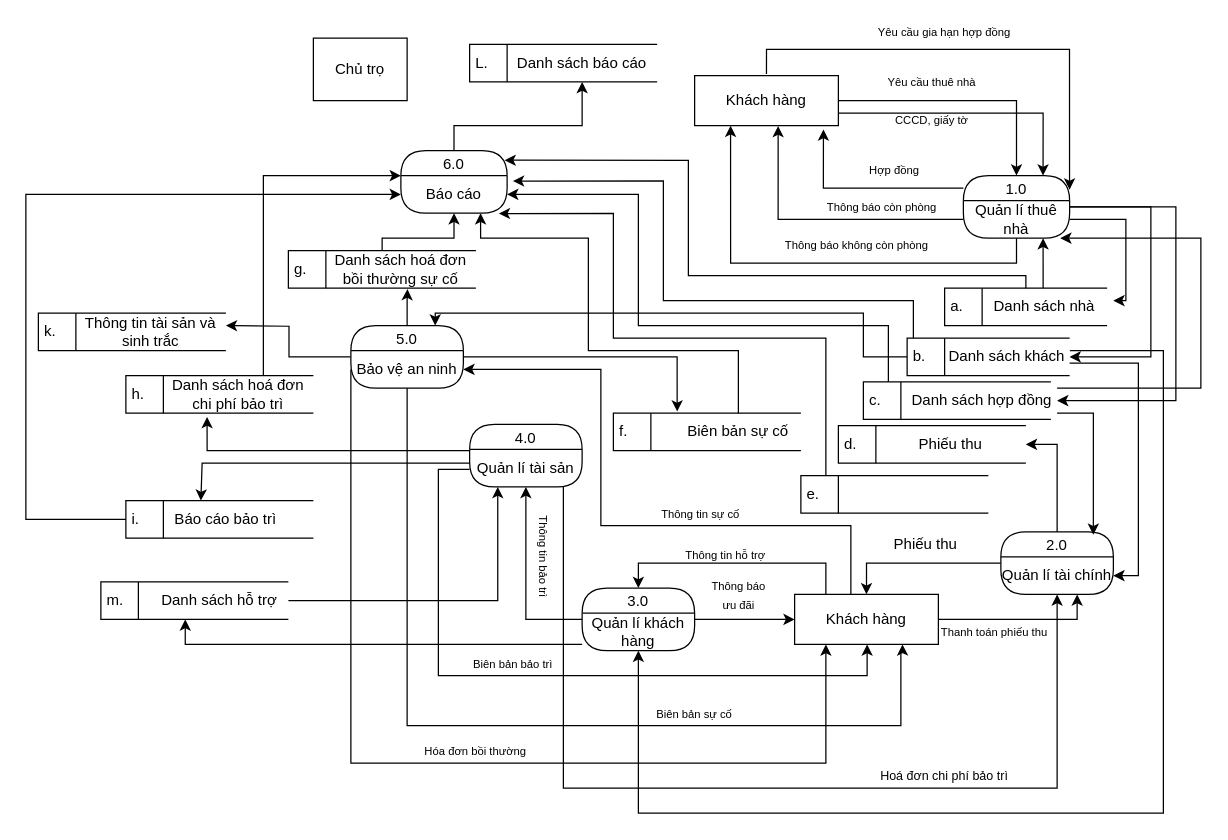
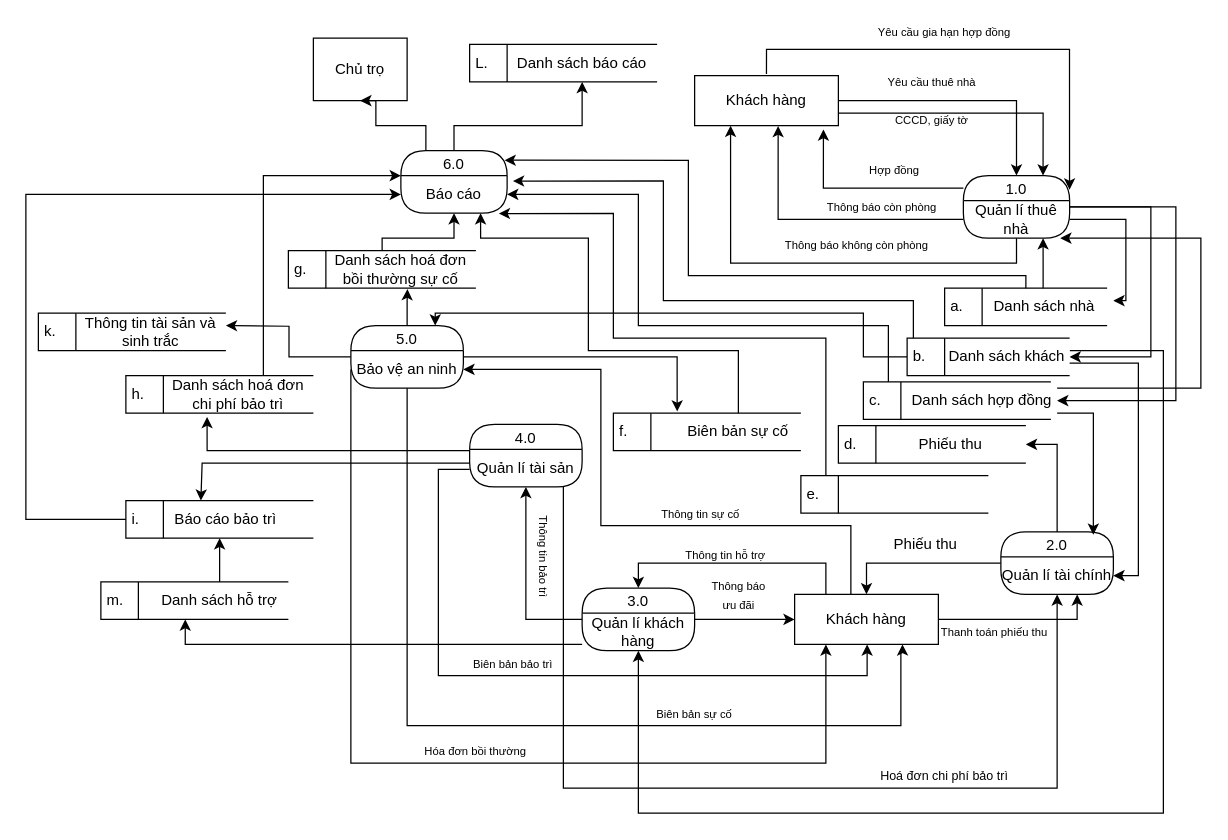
none -> (398, 126)
(445, 601) -> (219, 558)
